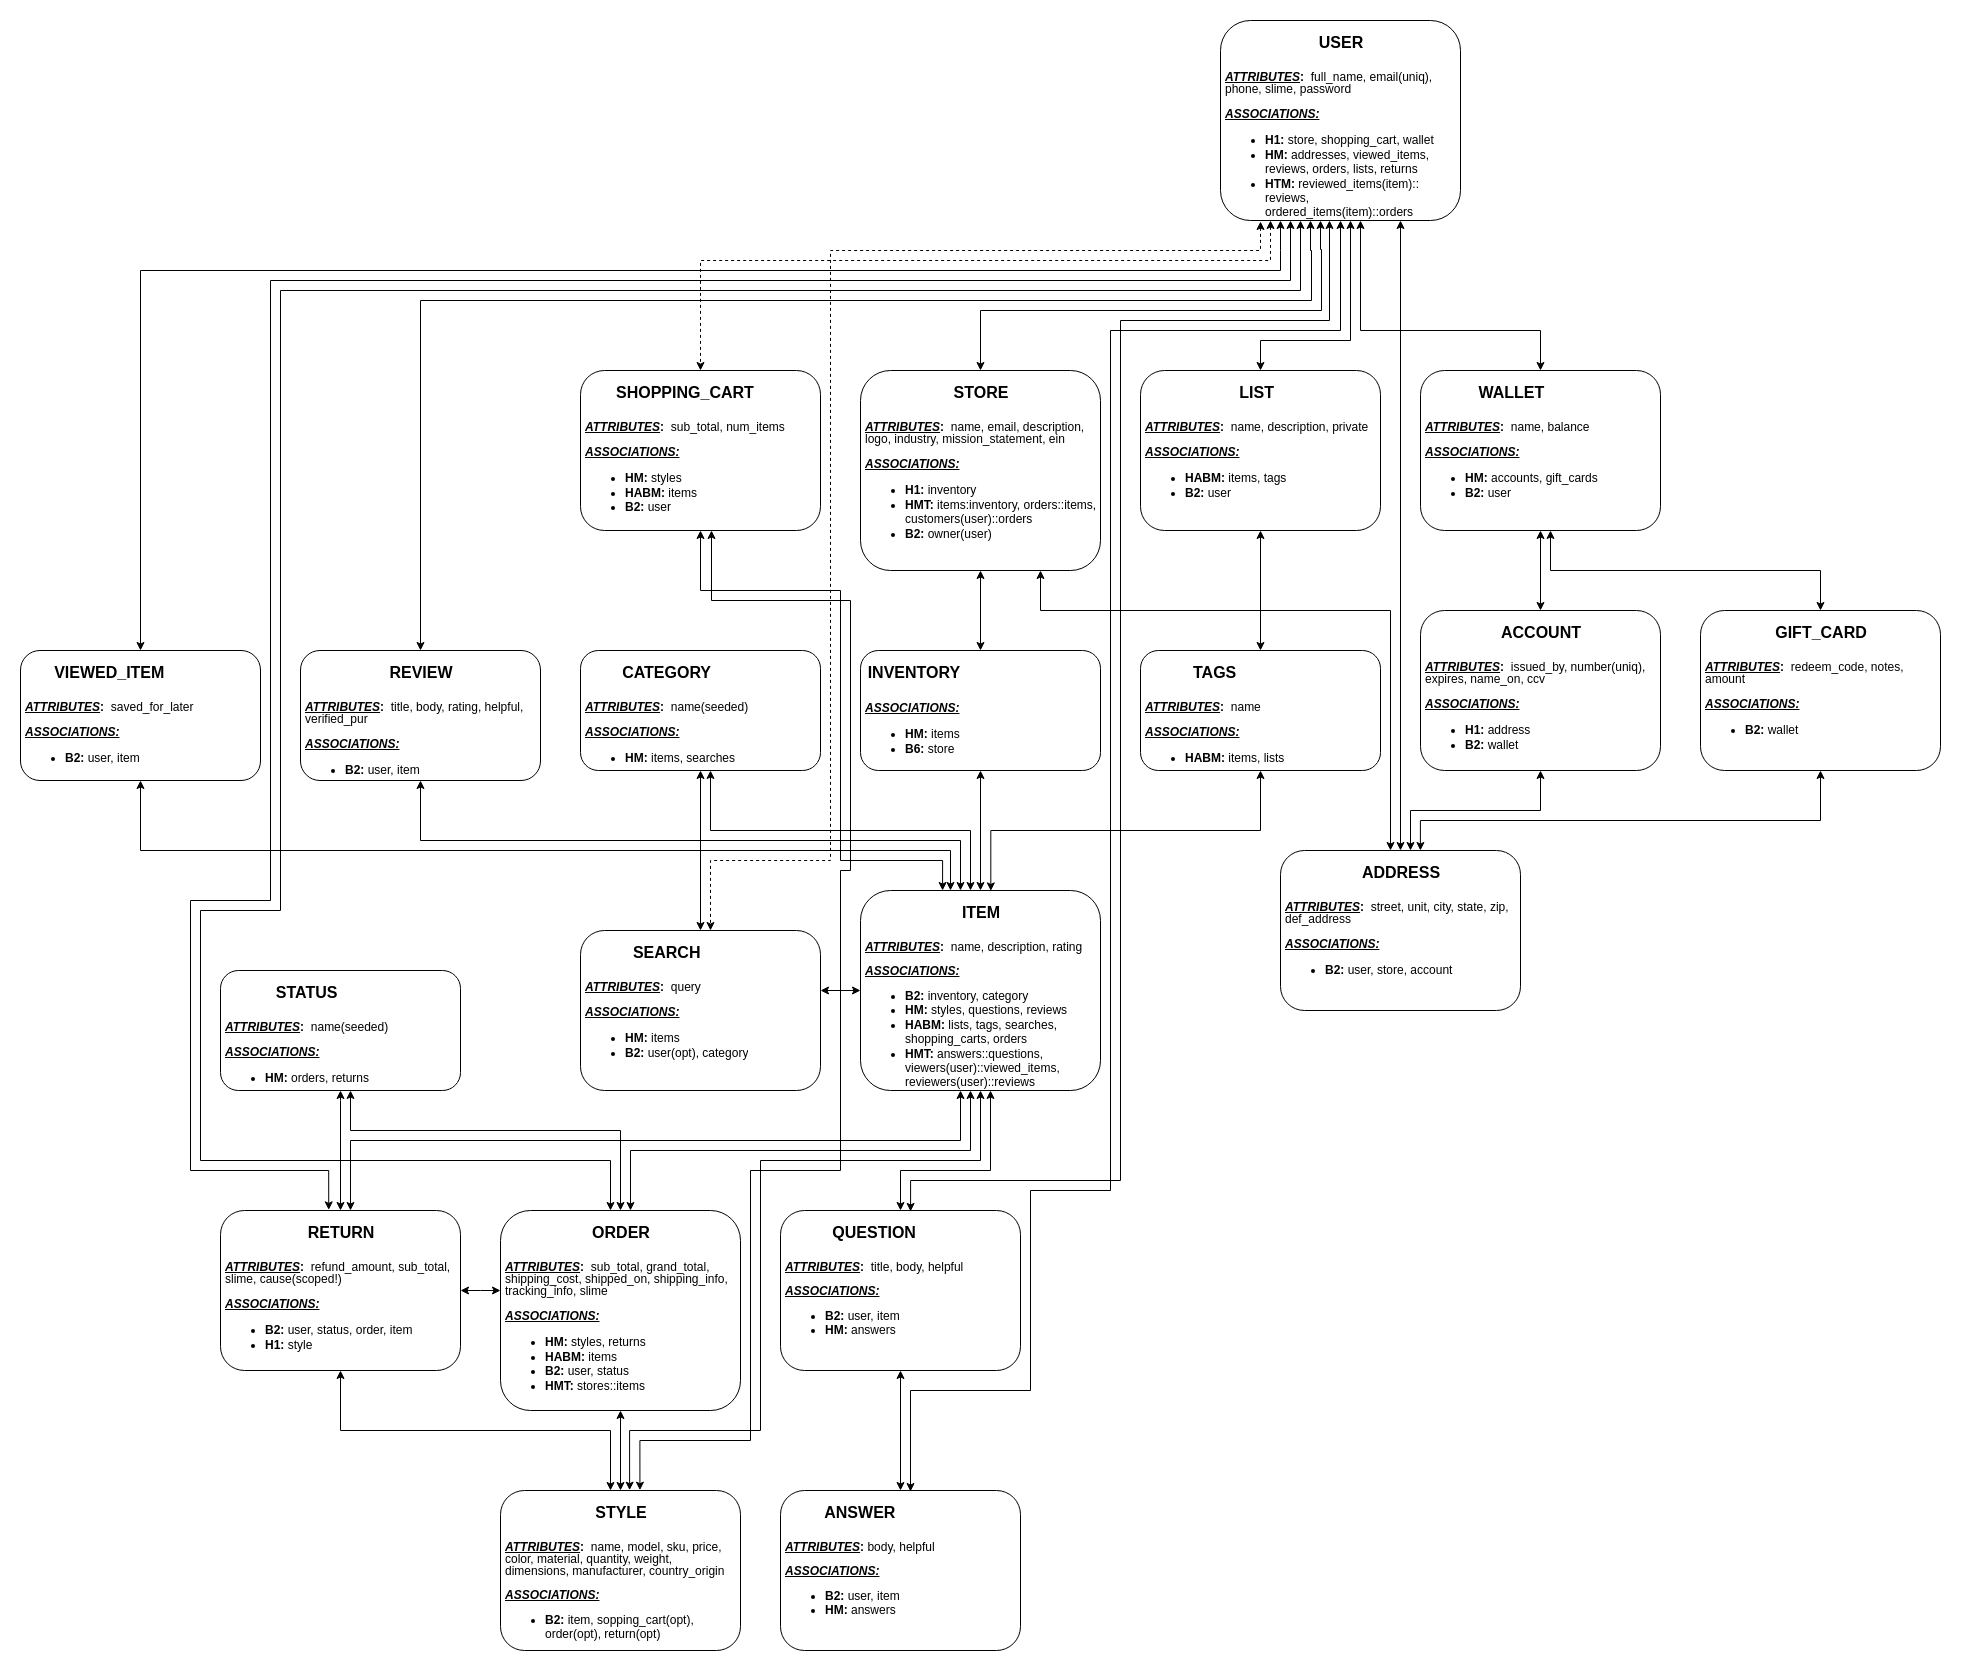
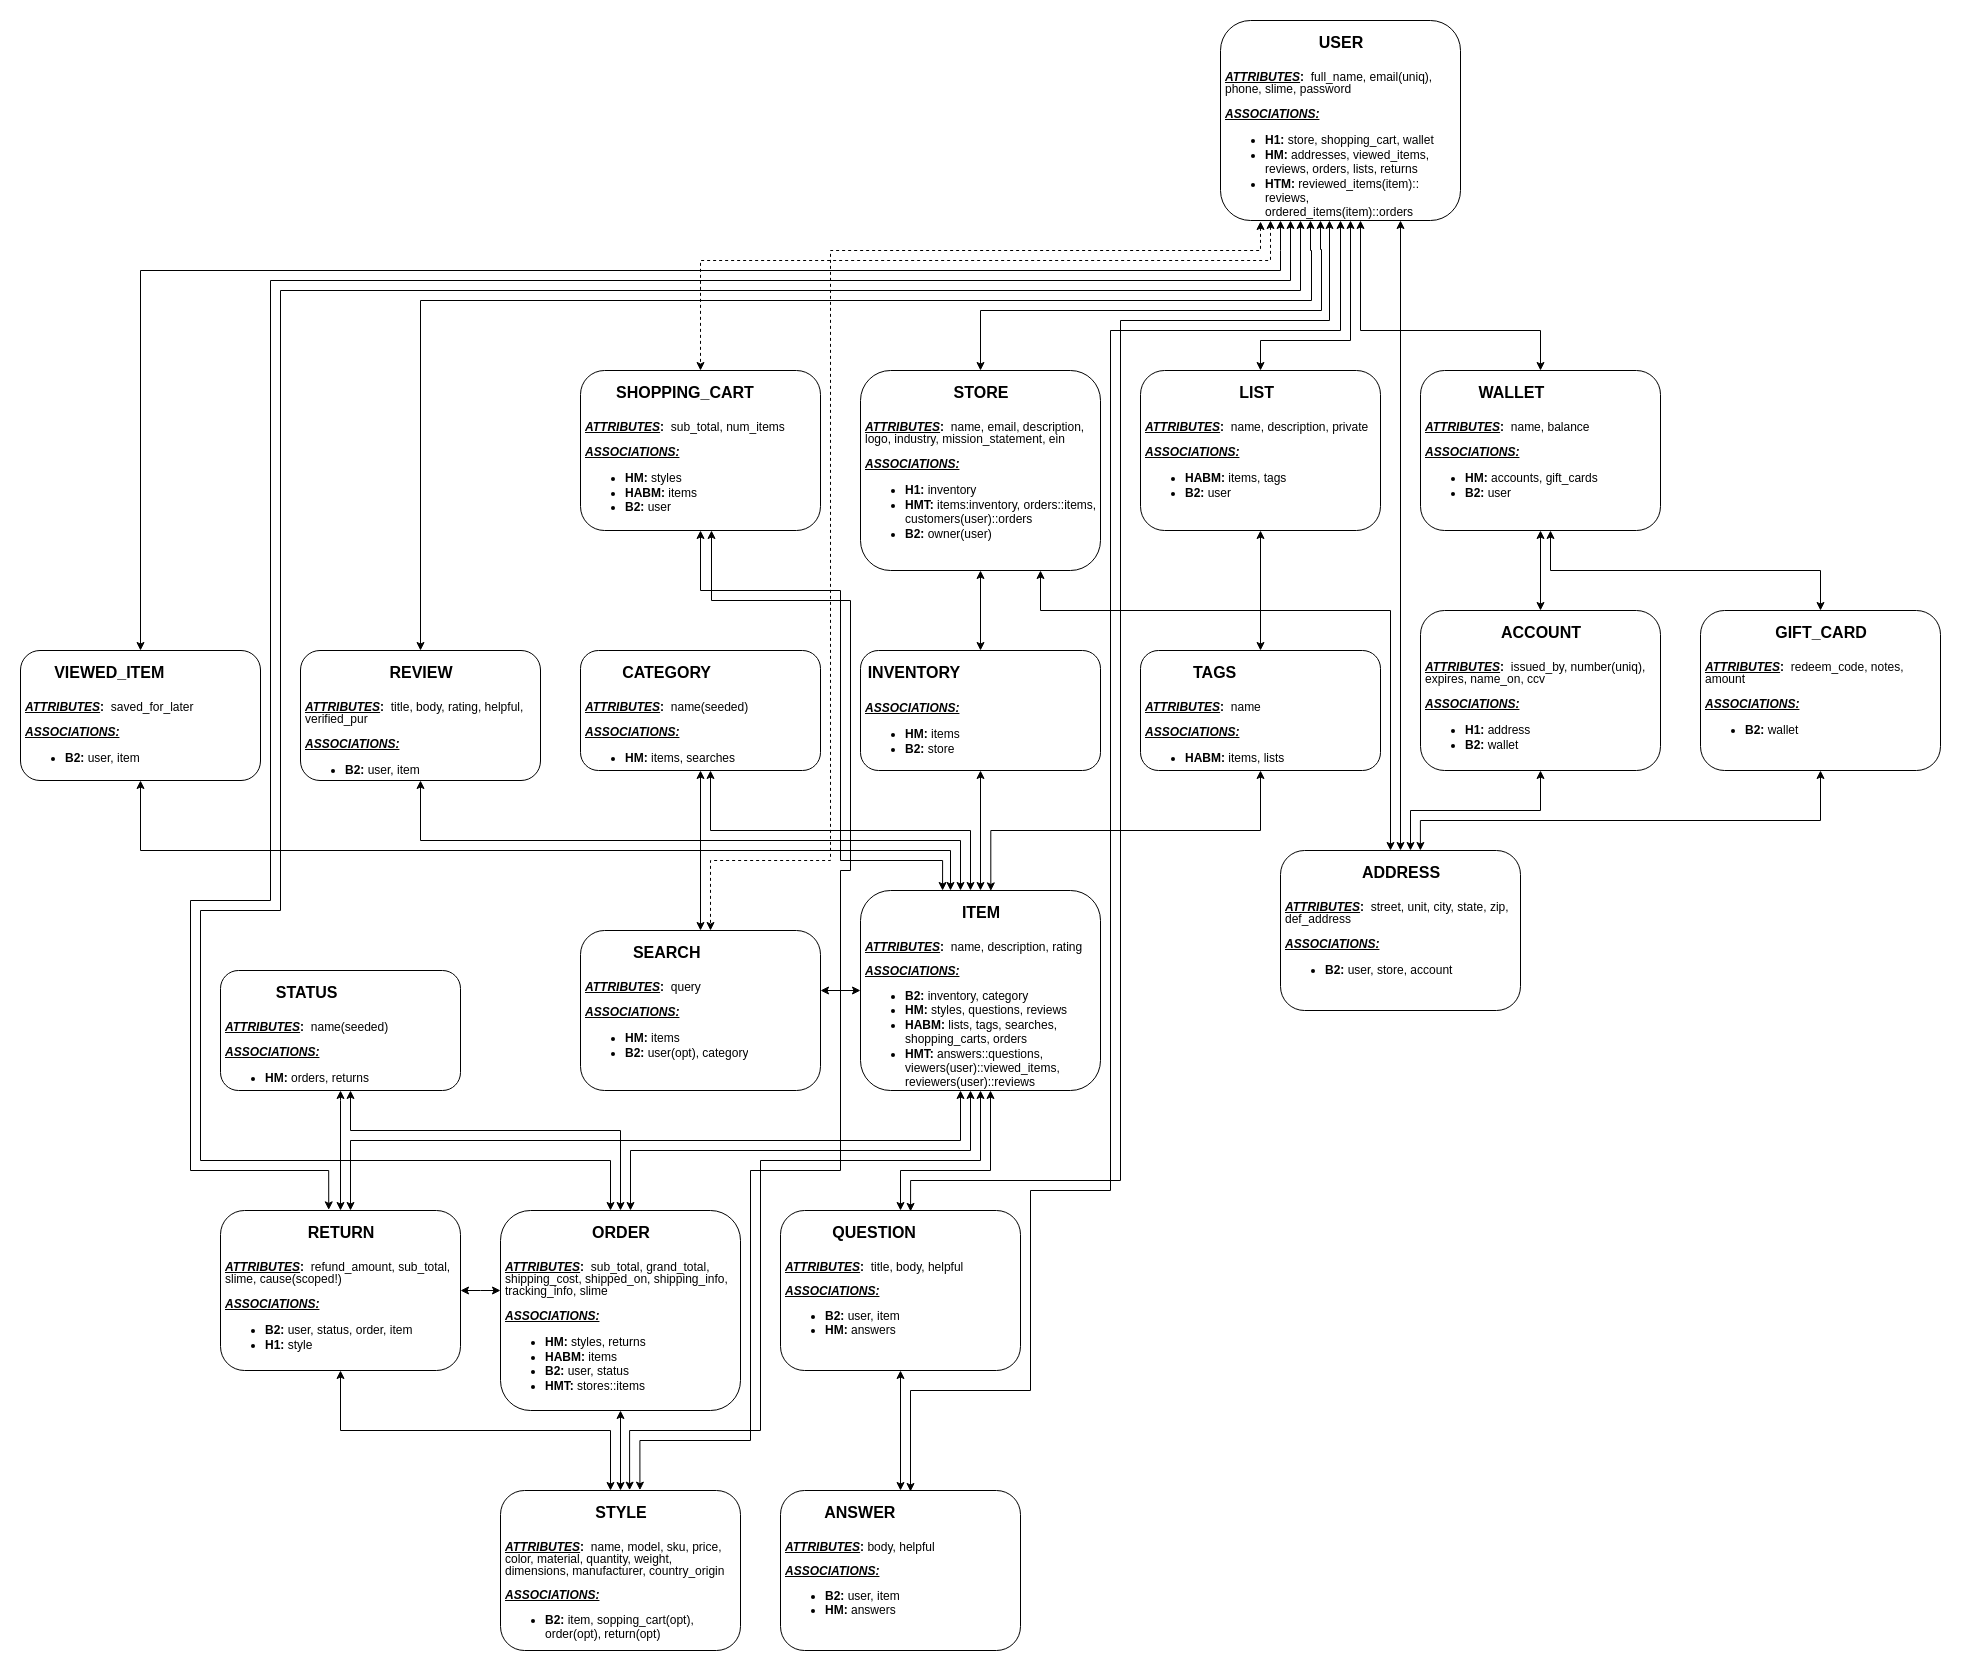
(908, 669) -> (908, 669)
